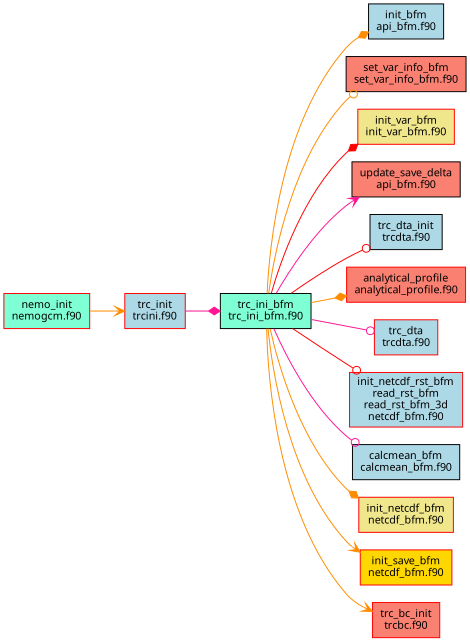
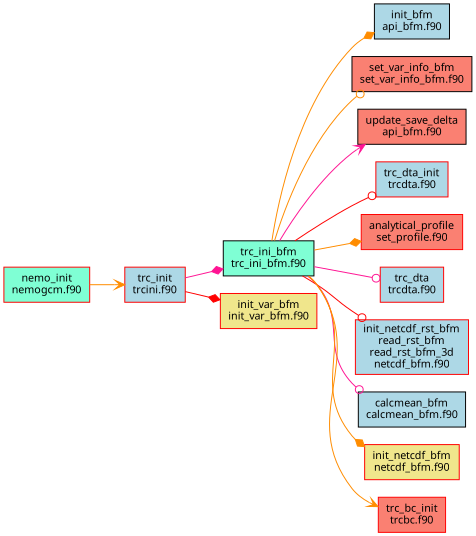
(301, 217) -> (197, 294)
(406, 232) -> (412, 179)
(406, 285) -> (412, 232)
(406, 567) -> none
